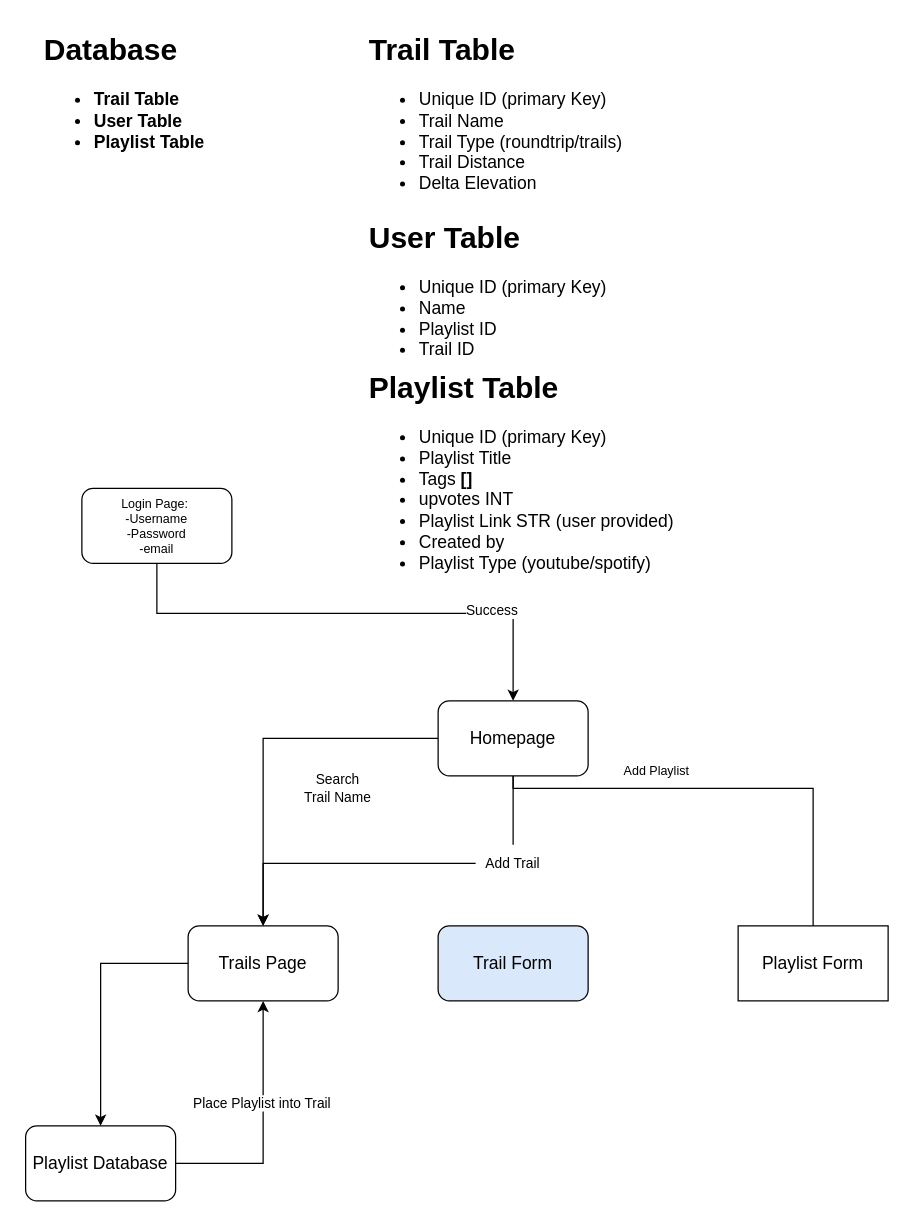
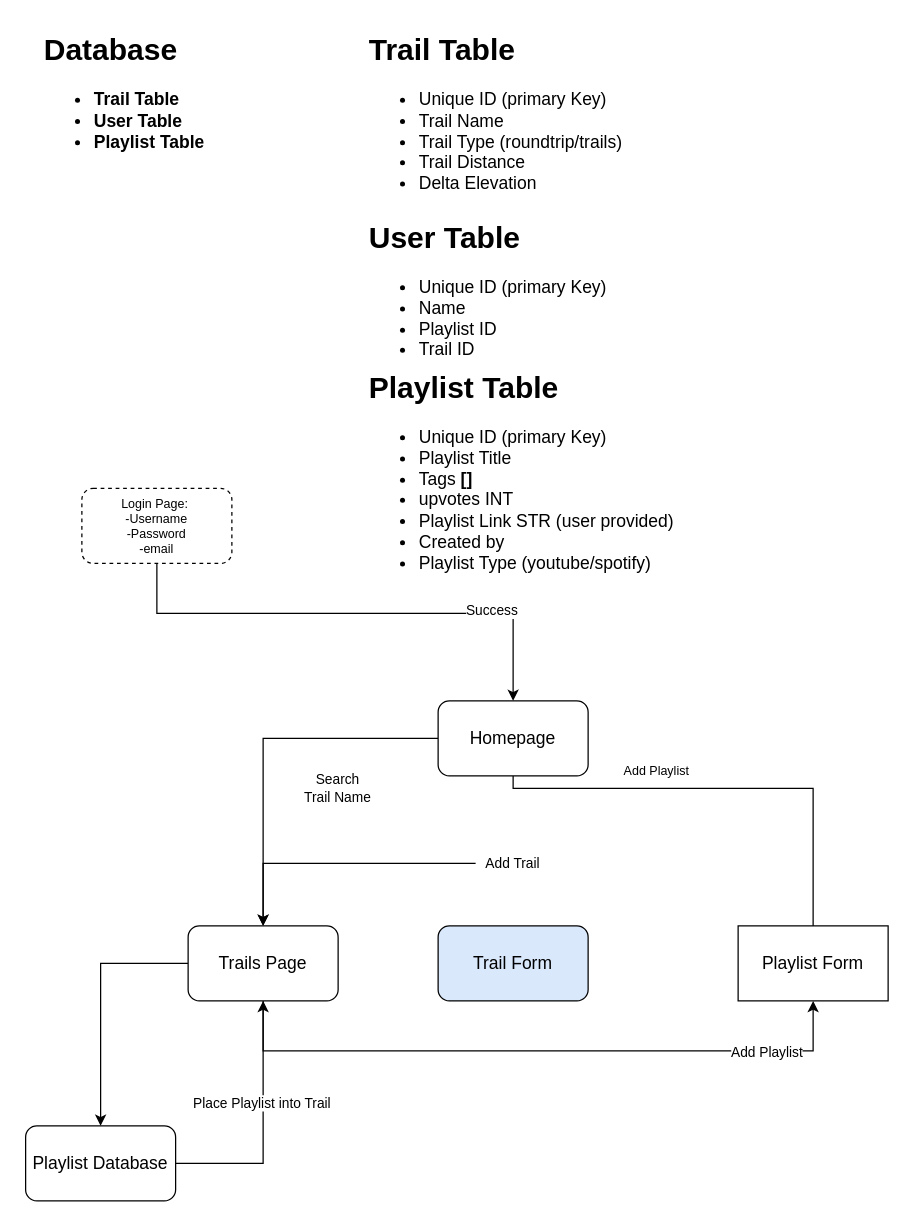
(157, 526) -> (157, 526)
(513, 817) -> none
none -> (560, 1051)
